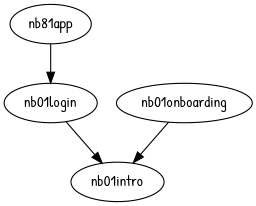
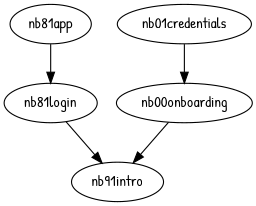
none -> (184, 24)
(51, 103) -> (51, 103)
(184, 103) -> (184, 103)
(118, 182) -> (118, 182)
